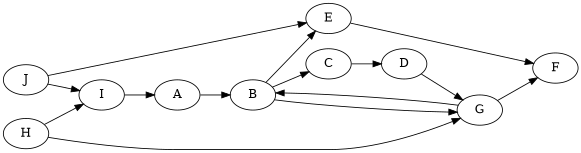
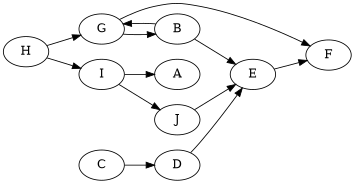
(287, 81) -> none
(438, 85) -> (215, 125)
(60, 87) -> (136, 95)
(211, 95) -> none
